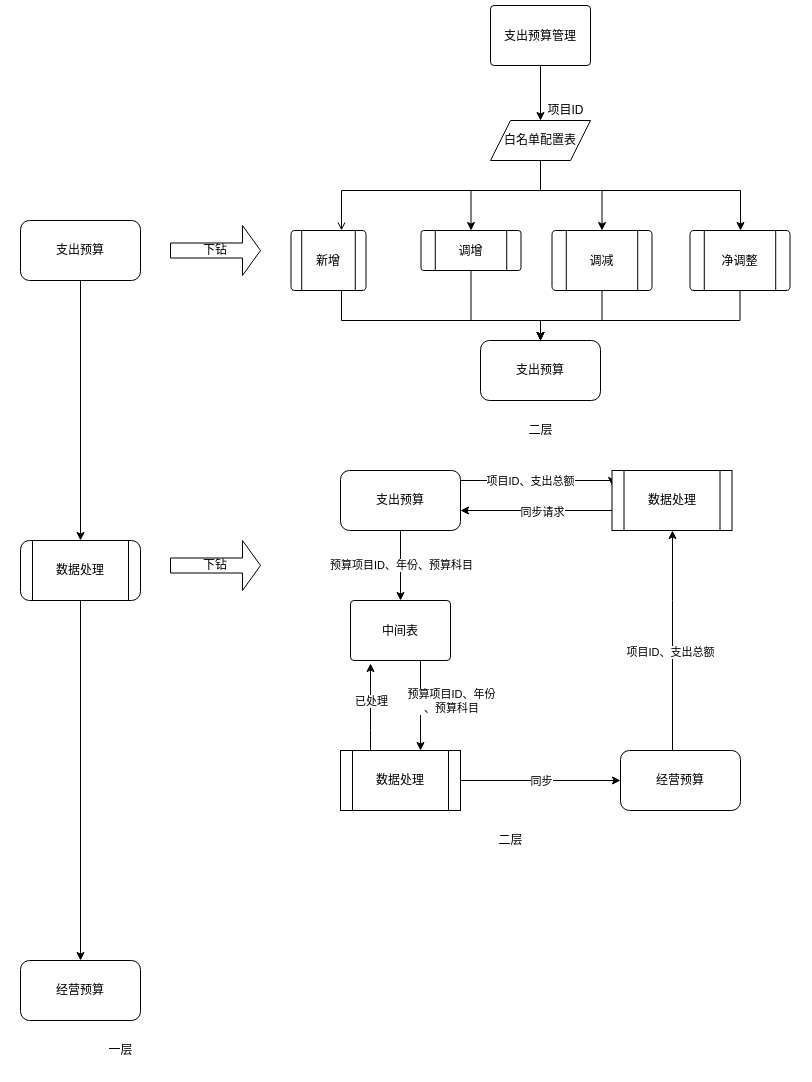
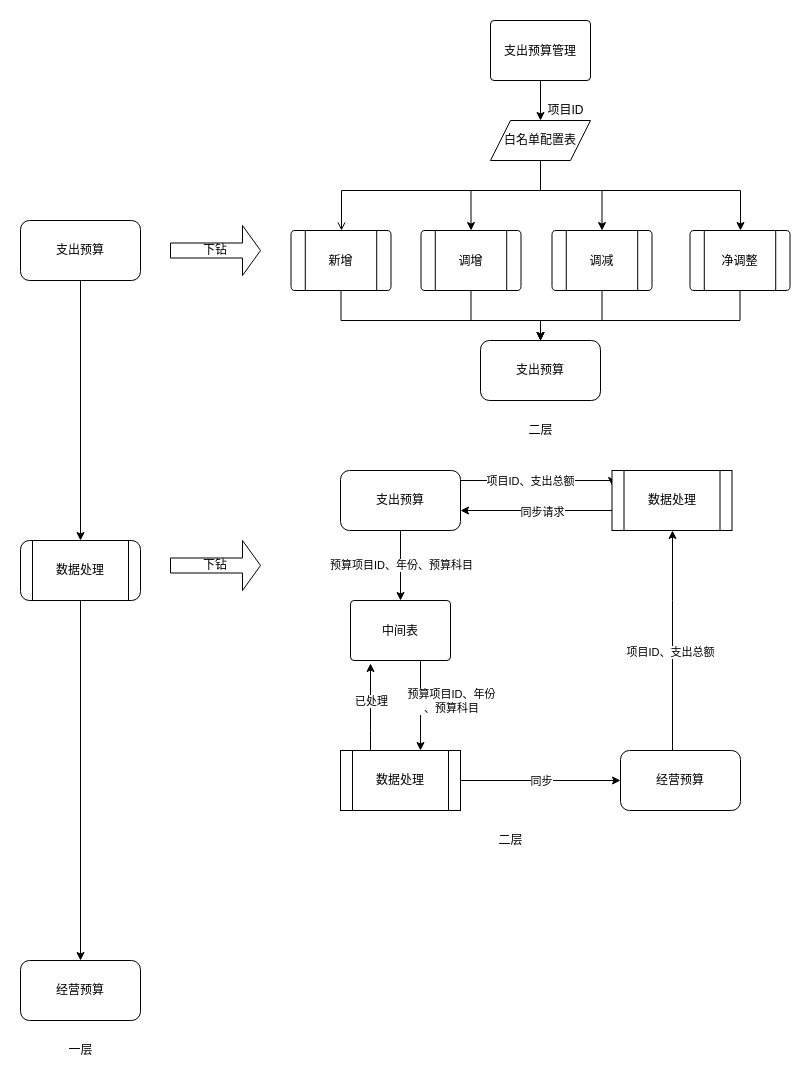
(541, 36) -> (541, 51)
(471, 251) -> (471, 261)
(329, 261) -> (341, 261)
(121, 1051) -> (81, 1051)
